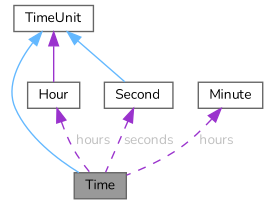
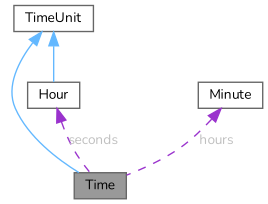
(54, 64) -> (54, 64)
(139, 95) -> none
(92, 141) -> (92, 141)
